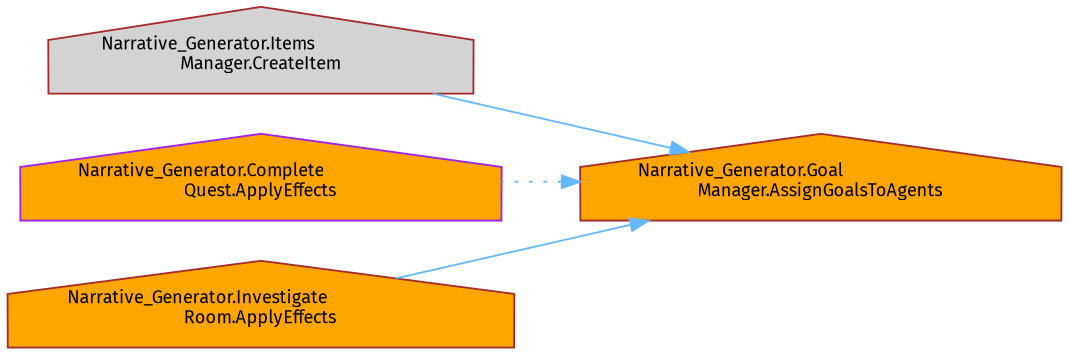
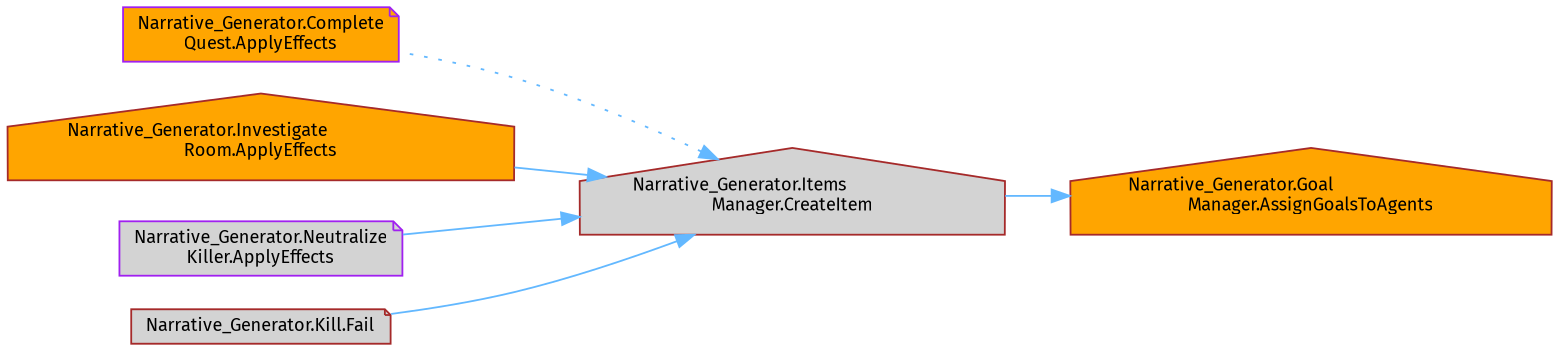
(261, 182) -> (261, 34)
(532, 182) -> (554, 91)
none -> (261, 249)
(513, 252) -> (551, 171)
none -> (261, 326)
